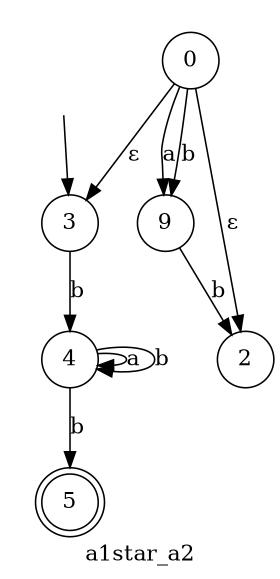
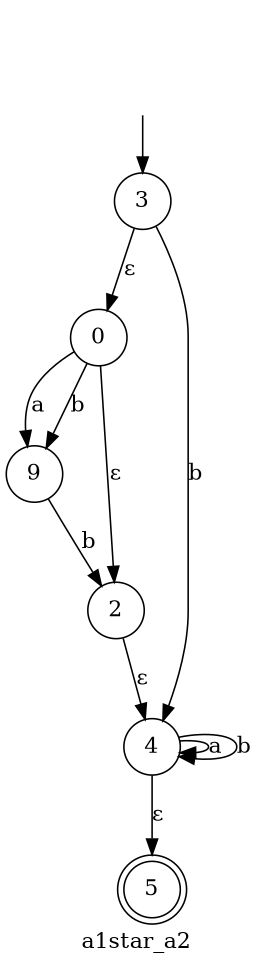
(135, 136) -> (123, 262)
(78, 428) -> (158, 815)
none -> (132, 671)
